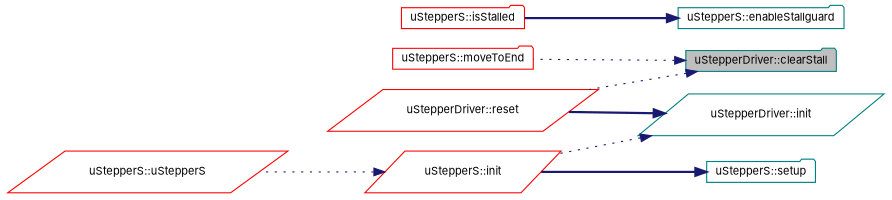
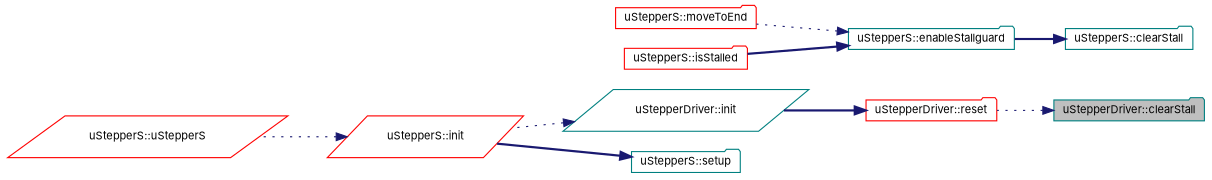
none -> (1129, 39)
(604, 60) -> (797, 28)
(463, 110) -> (931, 110)
(611, 113) -> (819, 110)
